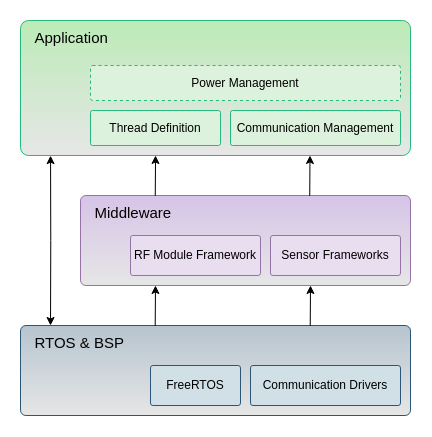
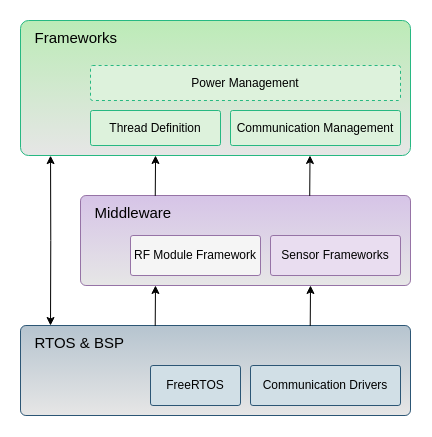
(63, 39) -> (65, 39)
(196, 256) -> (196, 256)
